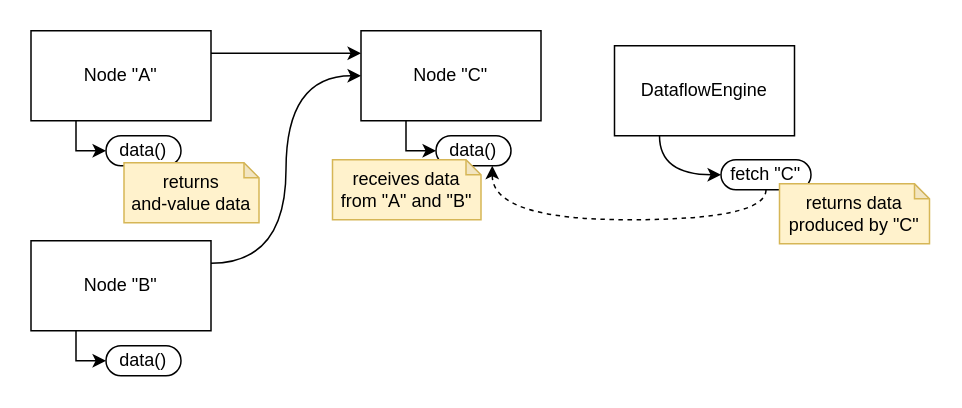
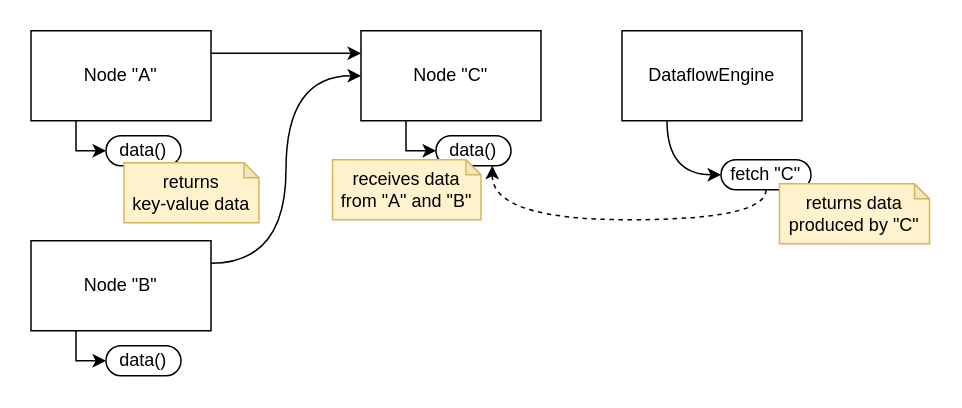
(704, 91) -> (712, 76)
(191, 193) -> (191, 193)
